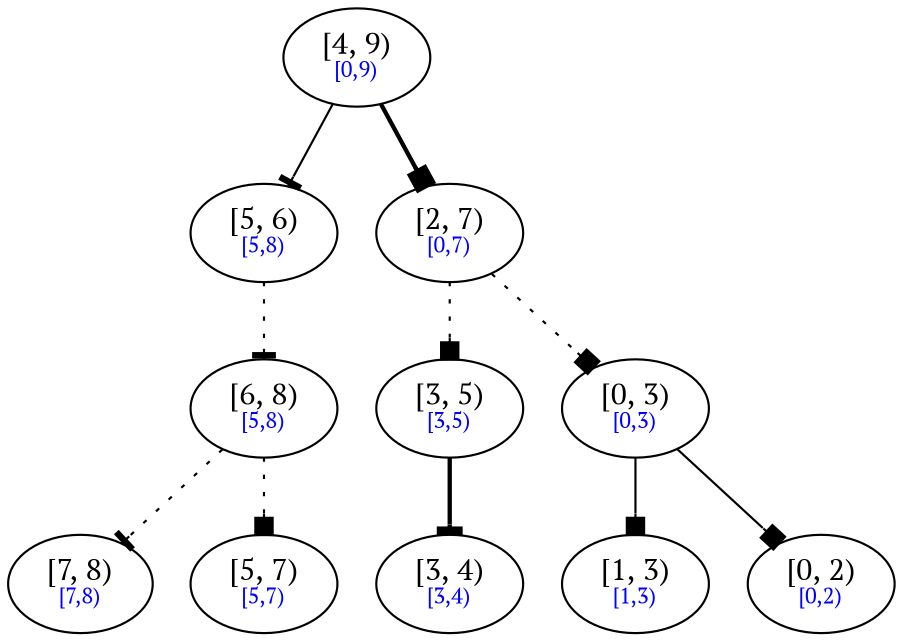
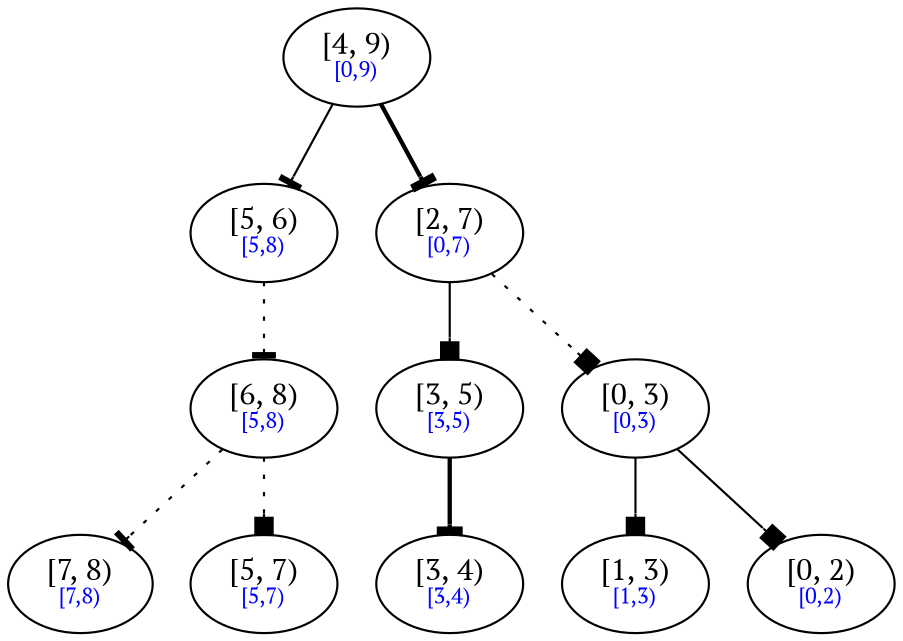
(401, 140) -> (401, 140)
(450, 310) -> (450, 310)
